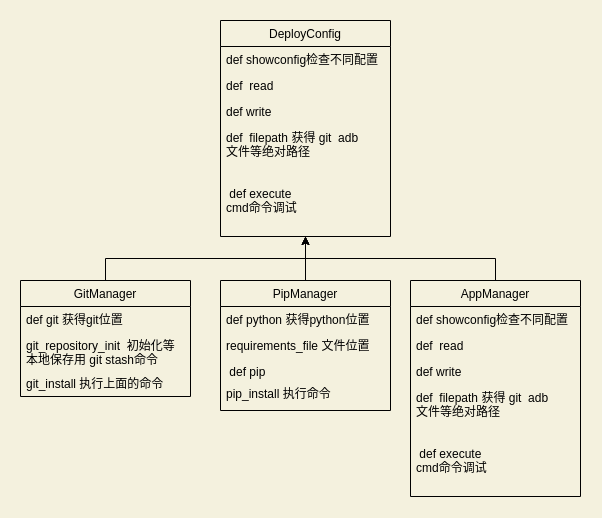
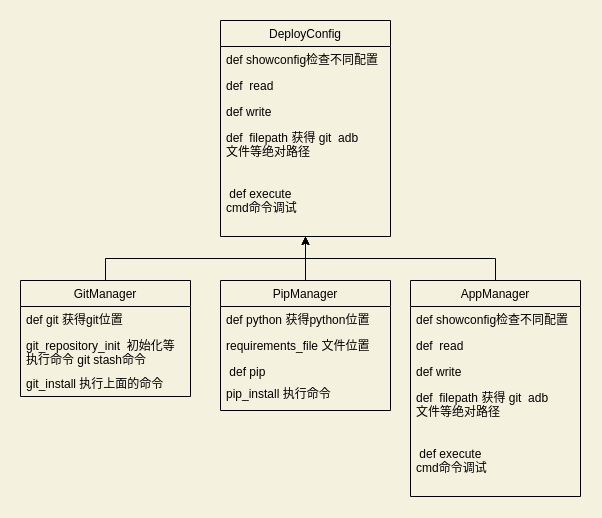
(113, 346) -> (113, 346)
